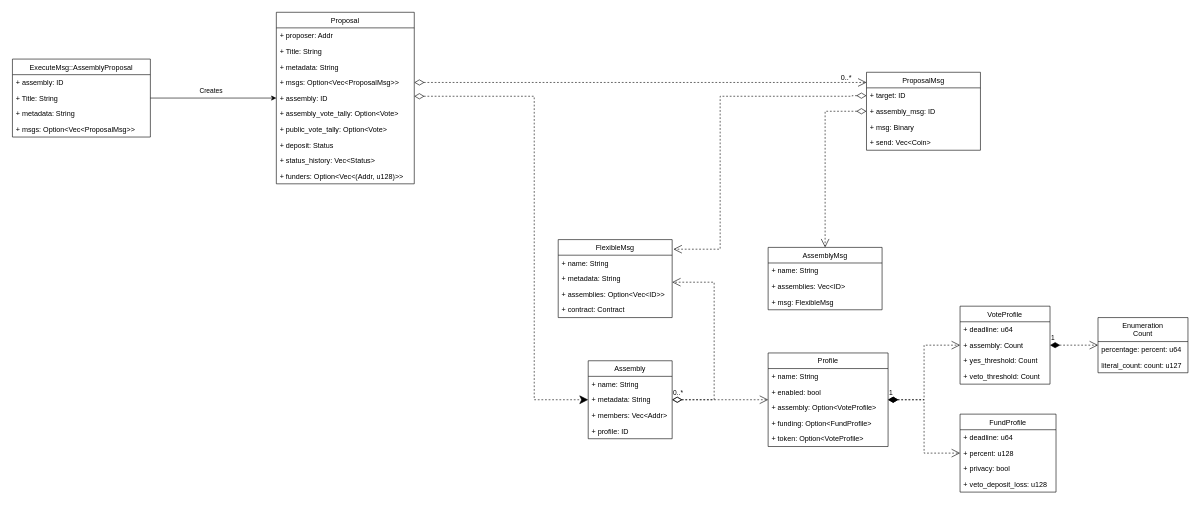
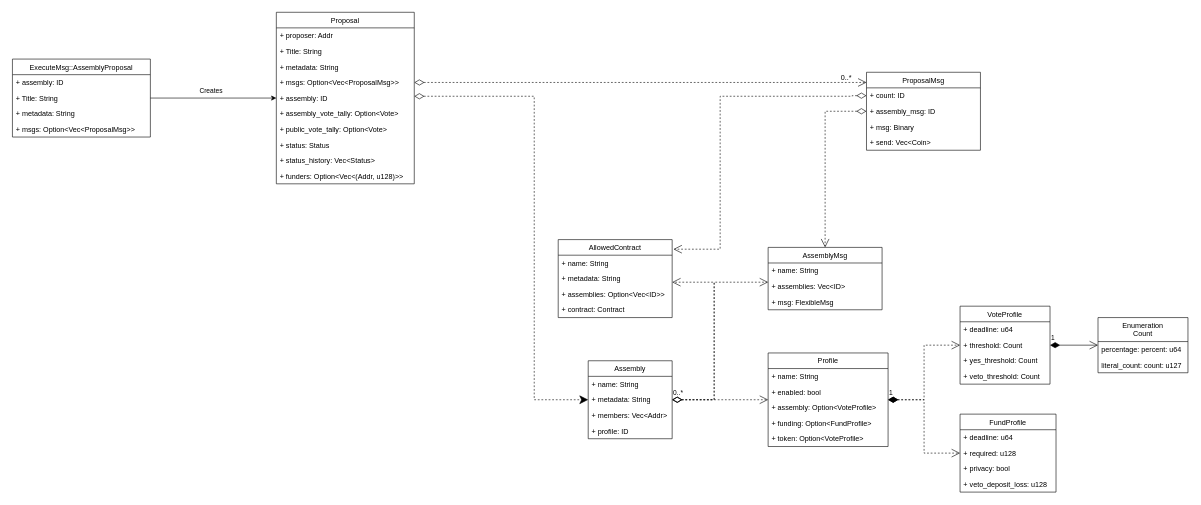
(891, 96) -> (889, 96)
(310, 145) -> (309, 145)
(615, 248) -> (615, 248)
none -> (742, 282)
(1078, 345) -> (1078, 345)
(994, 346) -> (996, 346)
(991, 454) -> (992, 454)
